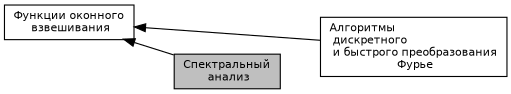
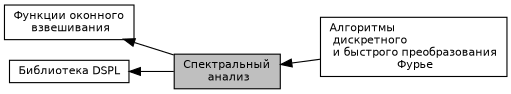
(233, 34) -> (306, 61)
none -> (69, 71)
